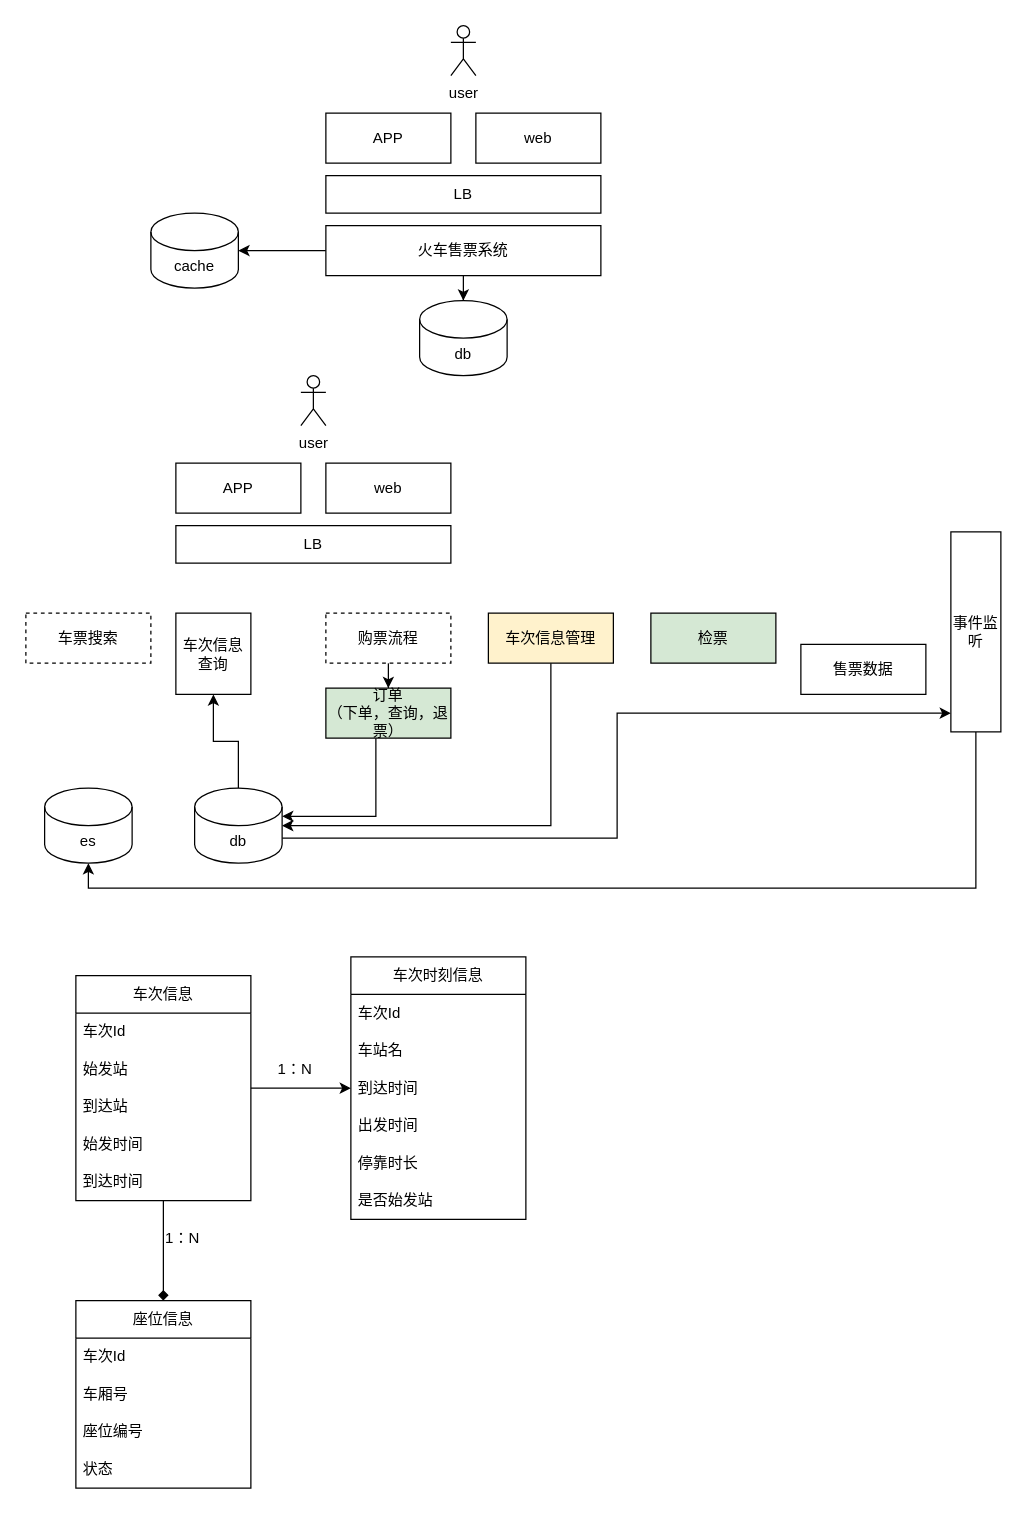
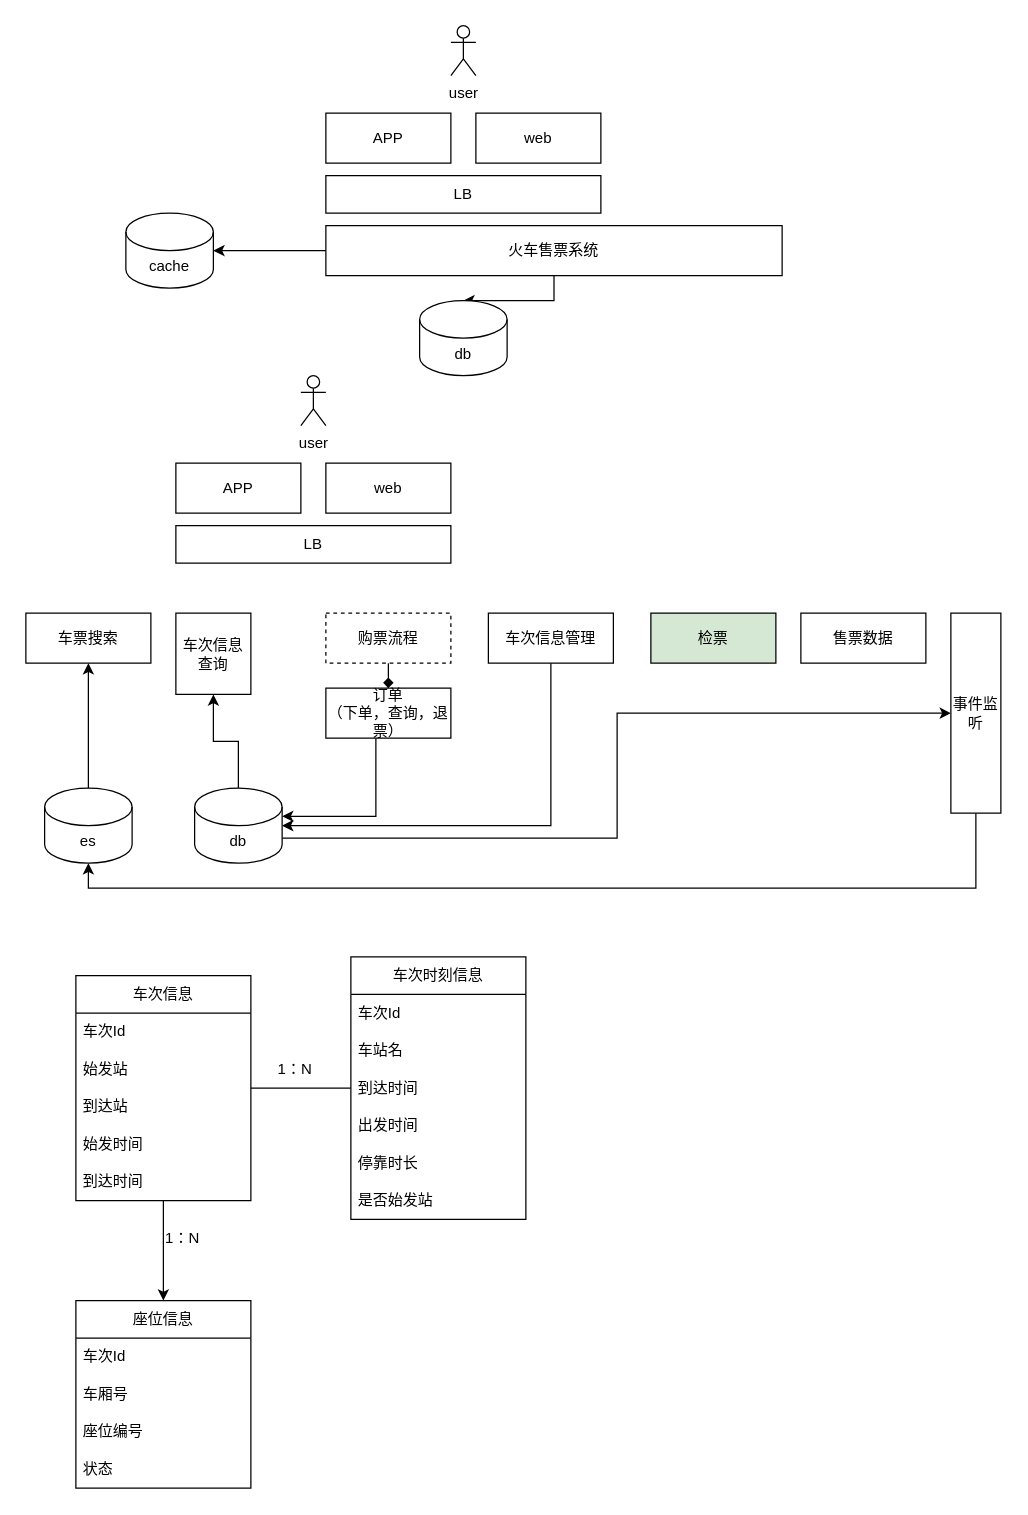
(194, 251) -> (169, 251)
(463, 251) -> (554, 251)
(976, 632) -> (976, 713)
(88, 638) -> (88, 638)
(551, 638) -> (551, 638)
(863, 669) -> (863, 638)
(388, 678) -> (388, 677)
(388, 713) -> (388, 713)
none -> (88, 730)
(341, 1088) -> (343, 1088)
(163, 1290) -> (163, 1291)
